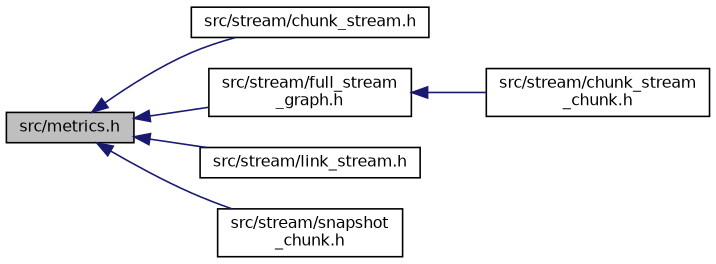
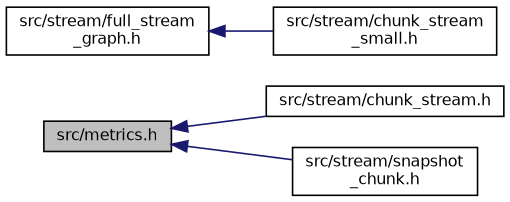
(598, 92) -> (385, 31)
(179, 112) -> none
(310, 163) -> none
